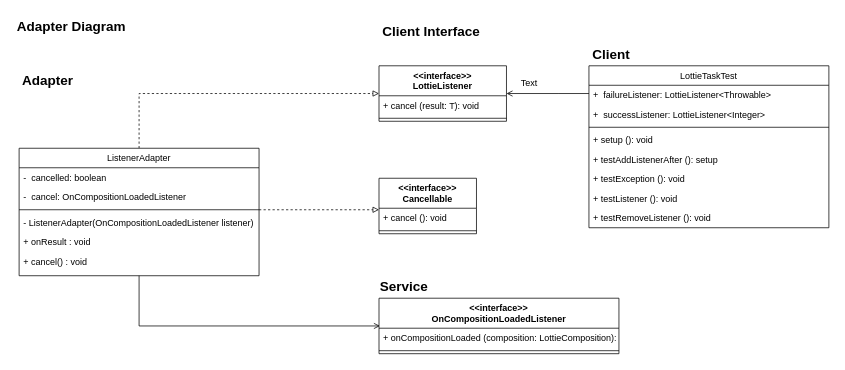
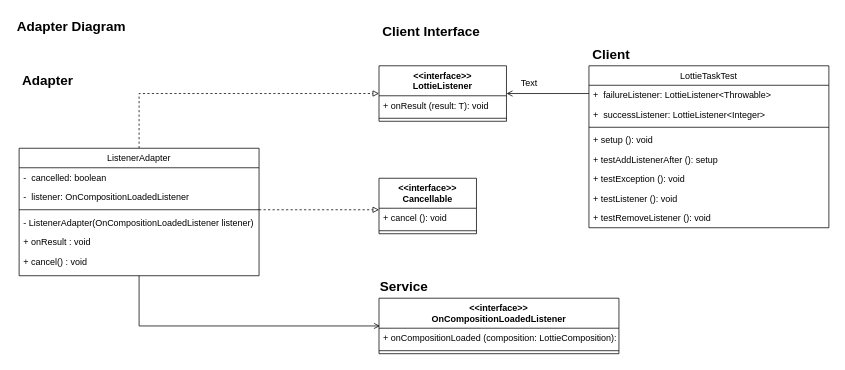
(438, 106) -> (443, 106)
(111, 197) -> (115, 197)
